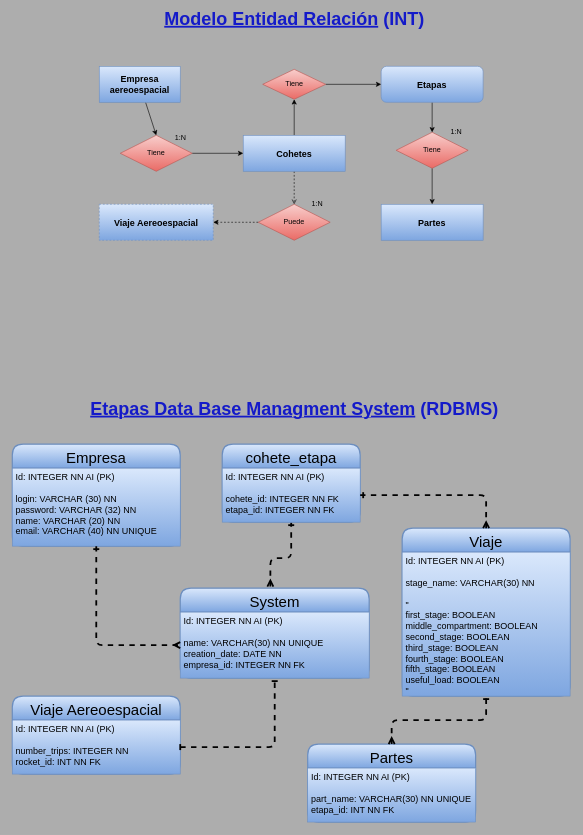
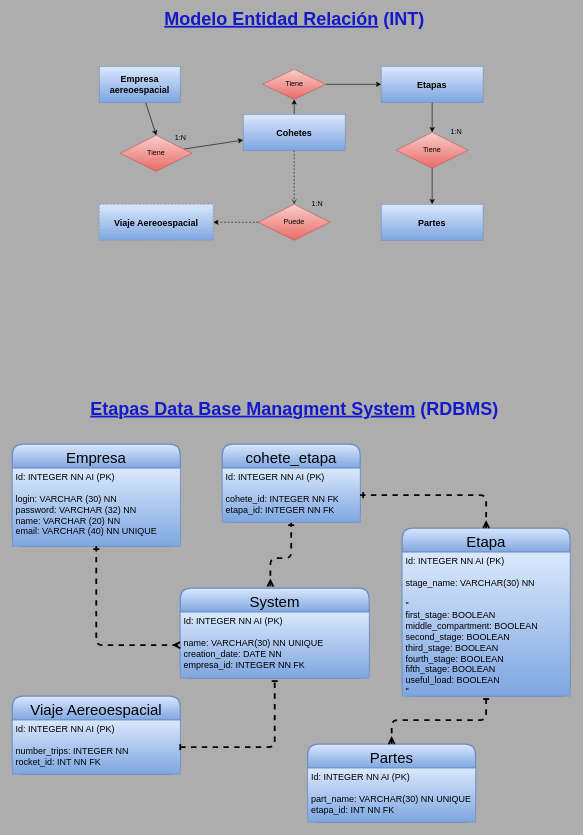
(432, 84) -> (432, 84)
(294, 153) -> (294, 132)
(486, 542) -> (486, 542)
